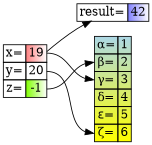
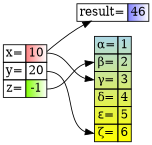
(138, 12) -> (138, 12)
(36, 53) -> (36, 53)
